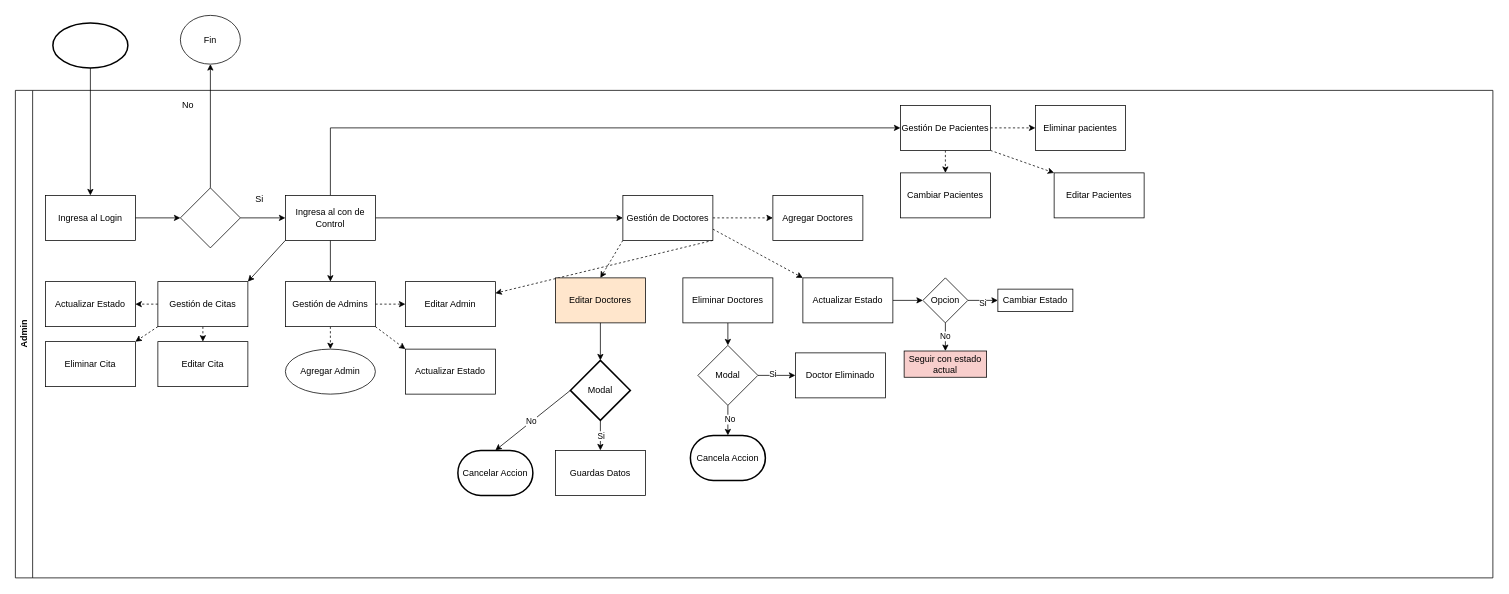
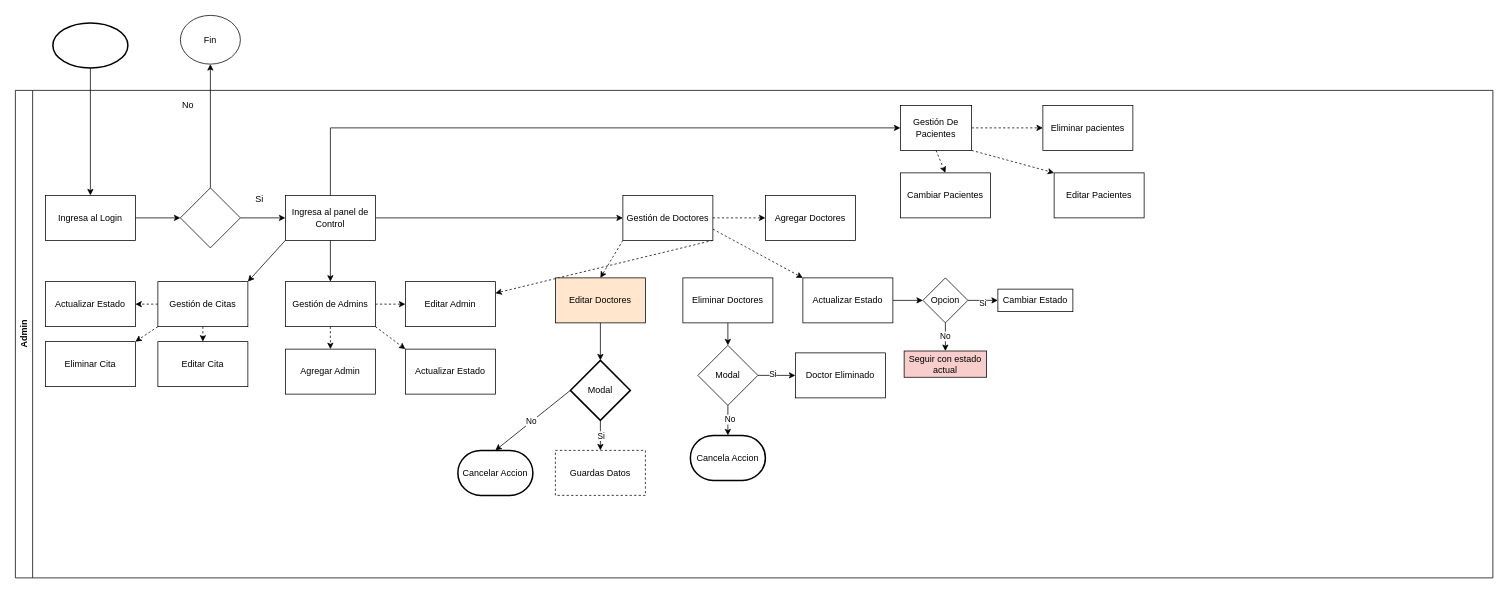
(945, 128) -> (936, 128)
(1080, 128) -> (1088, 128)
(330, 218) -> (330, 218)
(818, 218) -> (810, 218)
(330, 372) -> (330, 372)
(600, 473) -> (600, 473)
